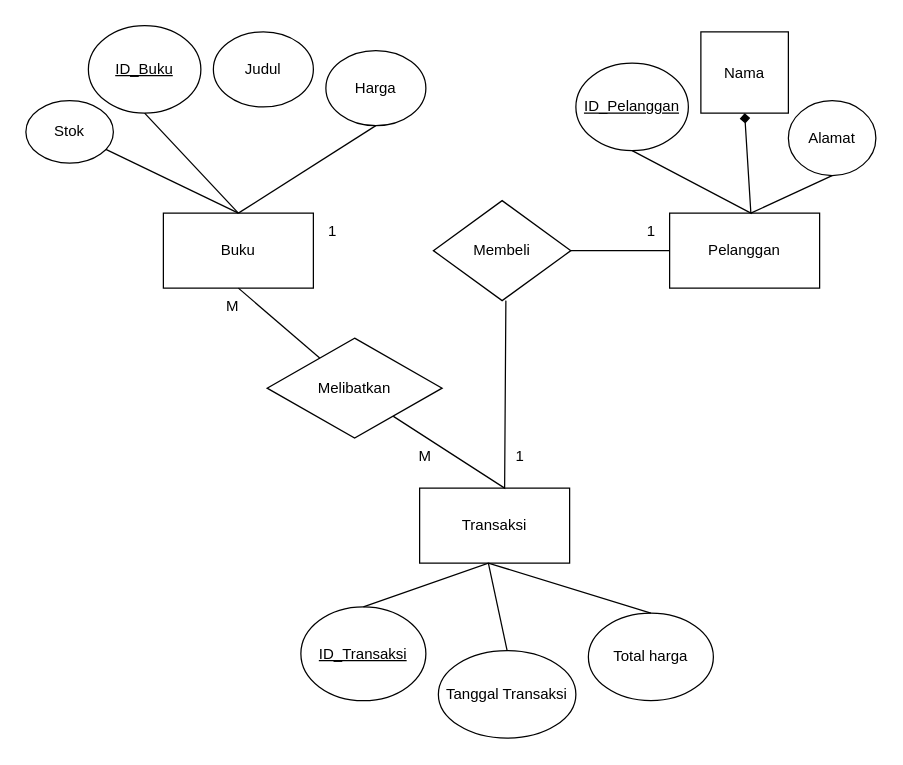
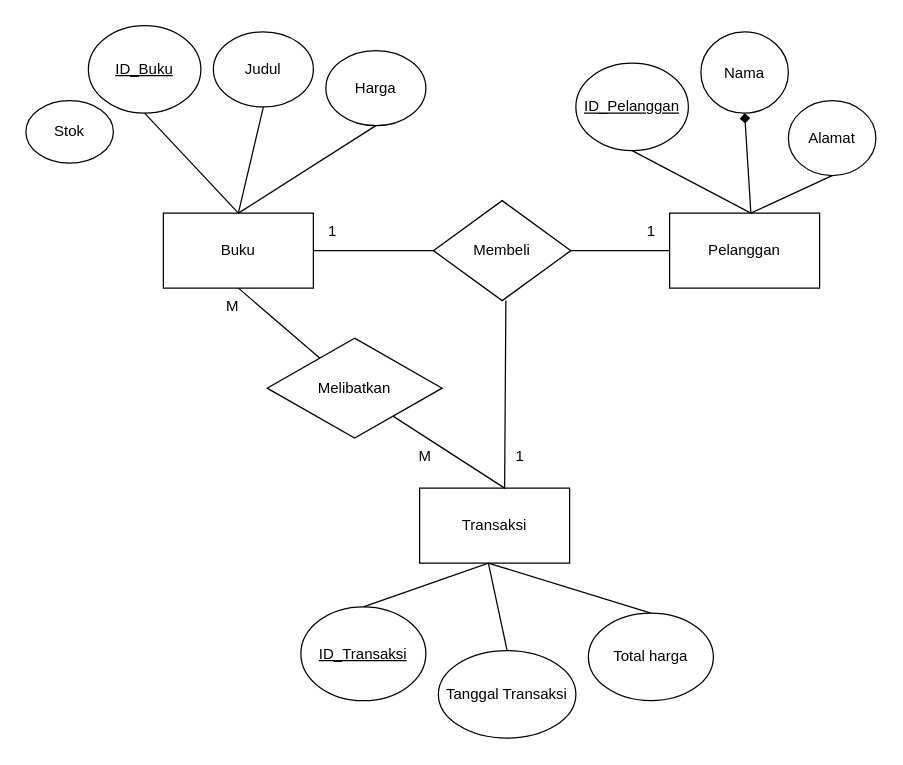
(744, 73) -> (744, 73)
(170, 180) -> (251, 159)
none -> (373, 251)
